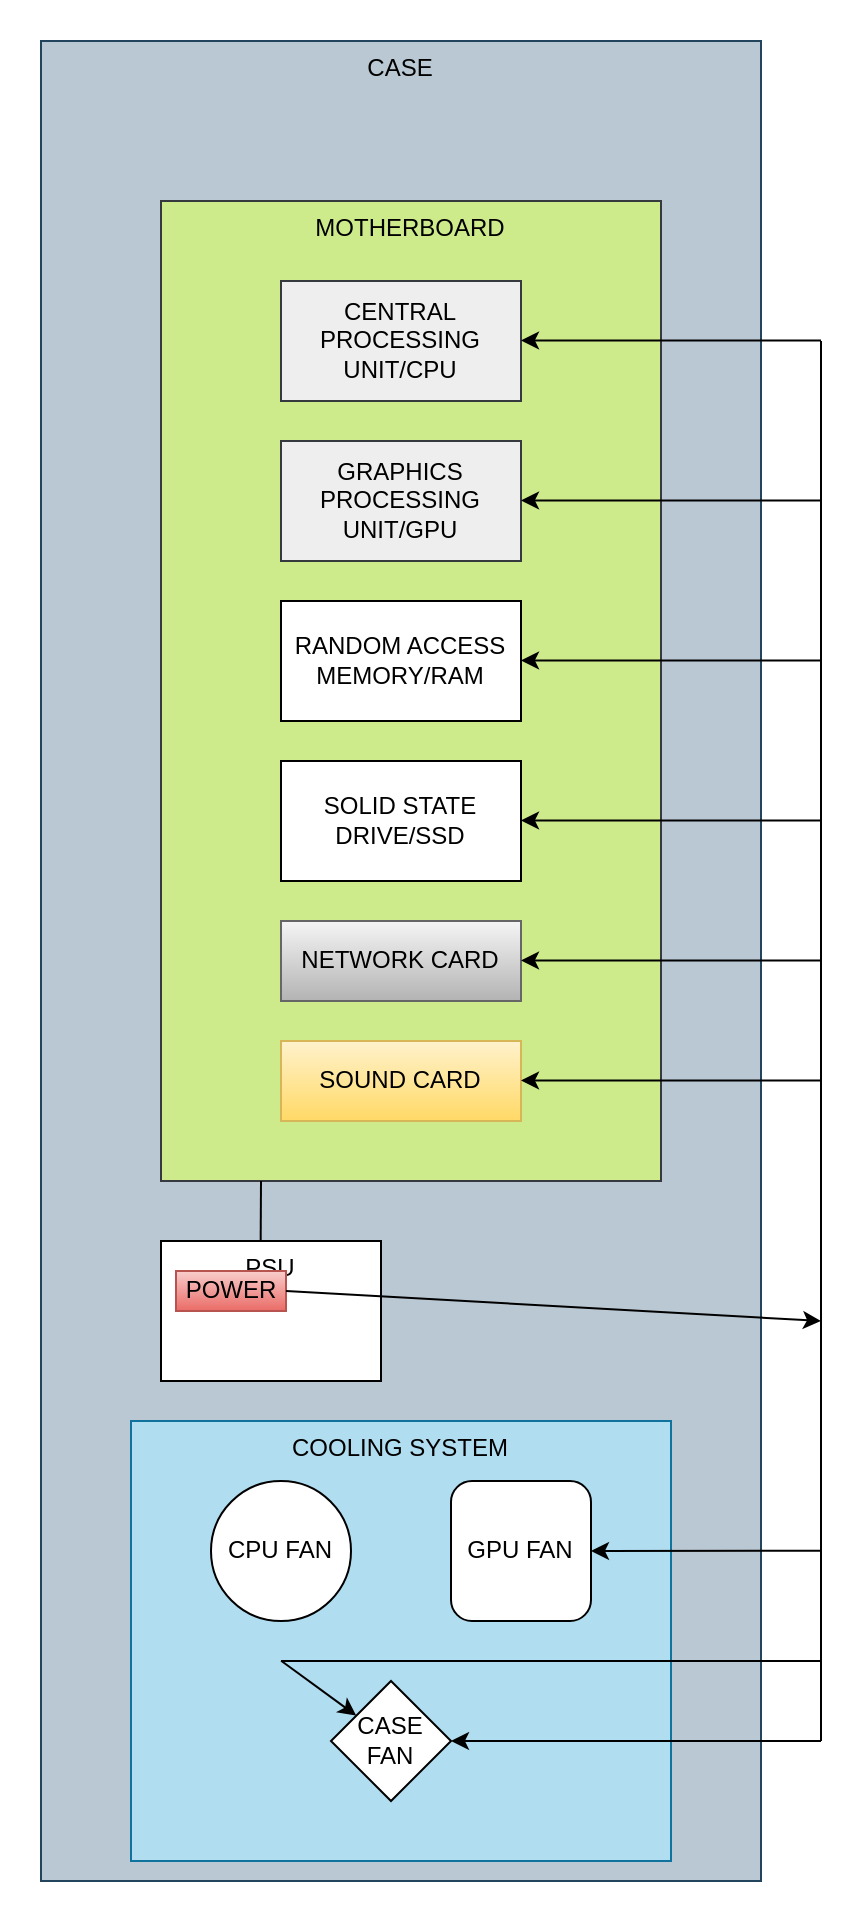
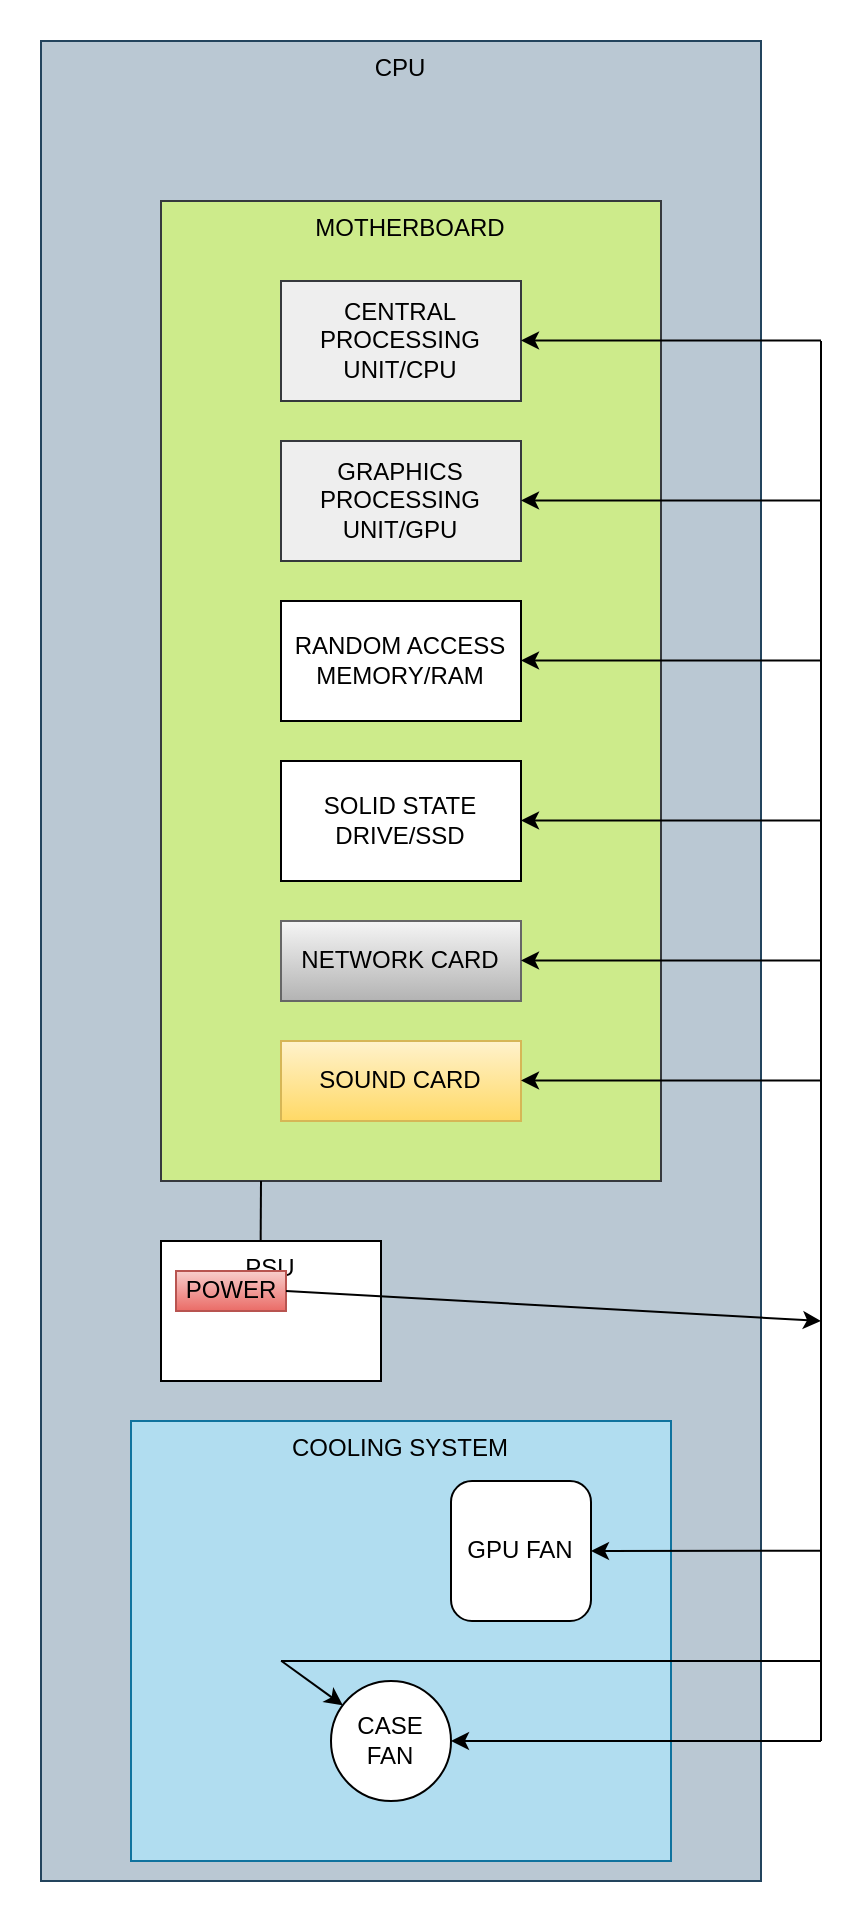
(401, 69) -> (401, 69)
(281, 1551) -> none
(391, 1741) -> (391, 1741)
